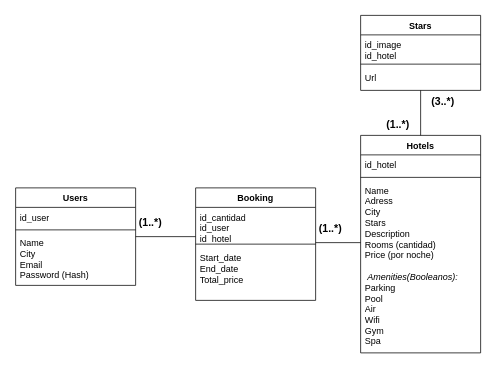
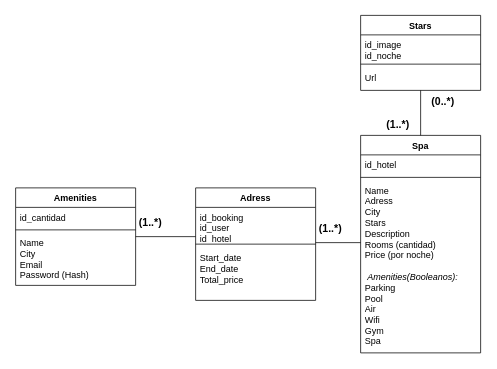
(383, 51) -> (384, 51)
(443, 102) -> (443, 102)
(420, 146) -> (420, 146)
(75, 199) -> (75, 199)
(255, 199) -> (255, 199)
(36, 218) -> (45, 218)
(225, 229) -> (223, 229)
